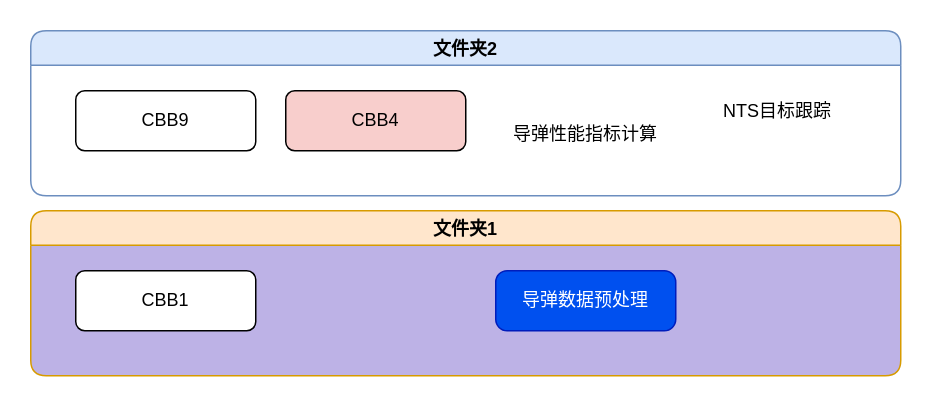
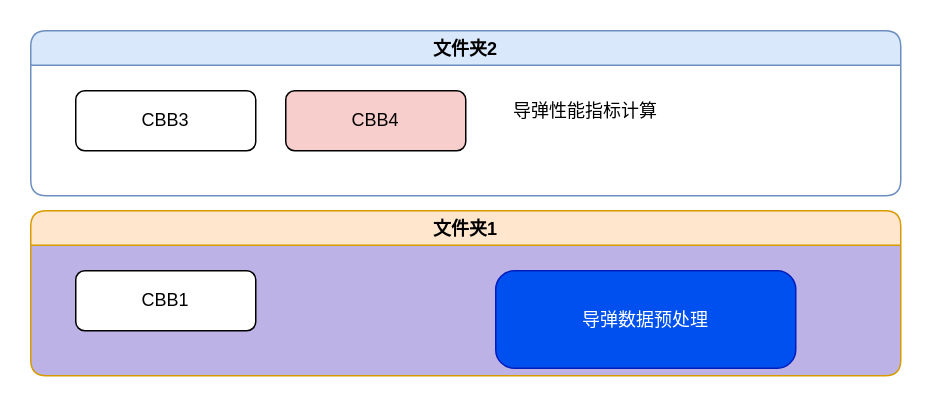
(166, 121) -> (166, 121)
(803, 121) -> none
(608, 143) -> (608, 121)
(586, 301) -> (646, 320)
